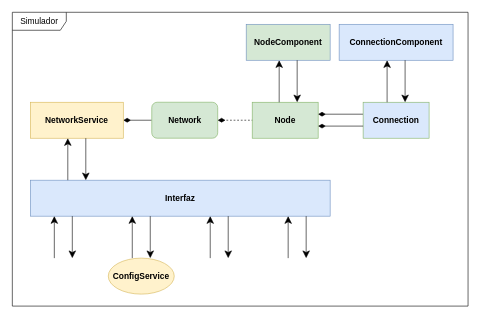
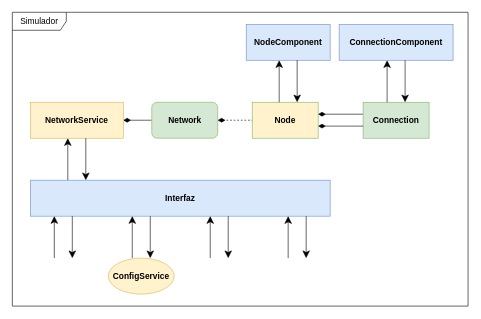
(288, 42) -> (288, 42)
(285, 120) -> (285, 120)
(396, 120) -> (396, 120)
